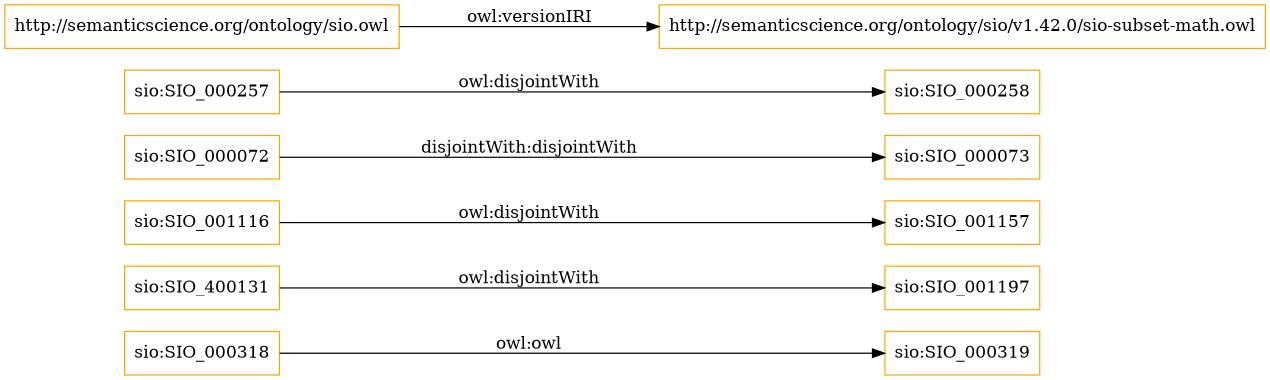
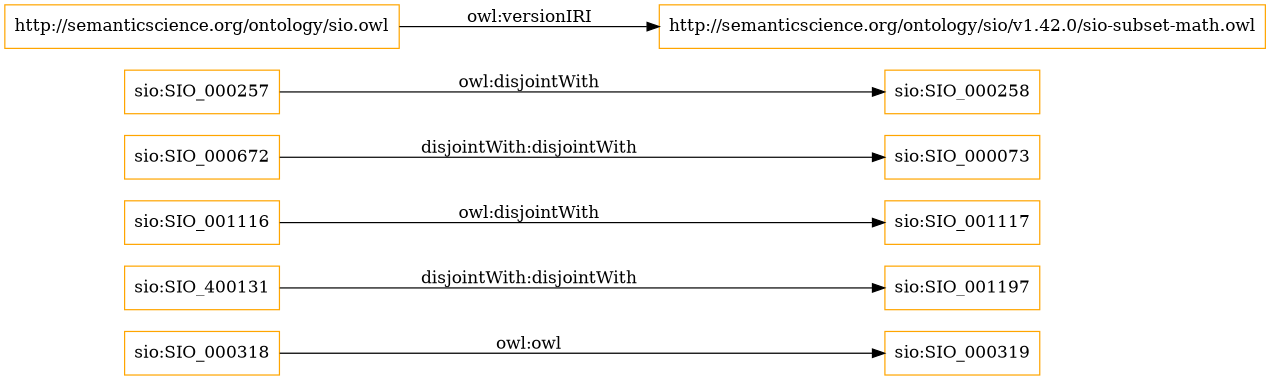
(202, 157) -> (202, 157)
(962, 223) -> (962, 223)
(529, 279) -> (529, 279)
